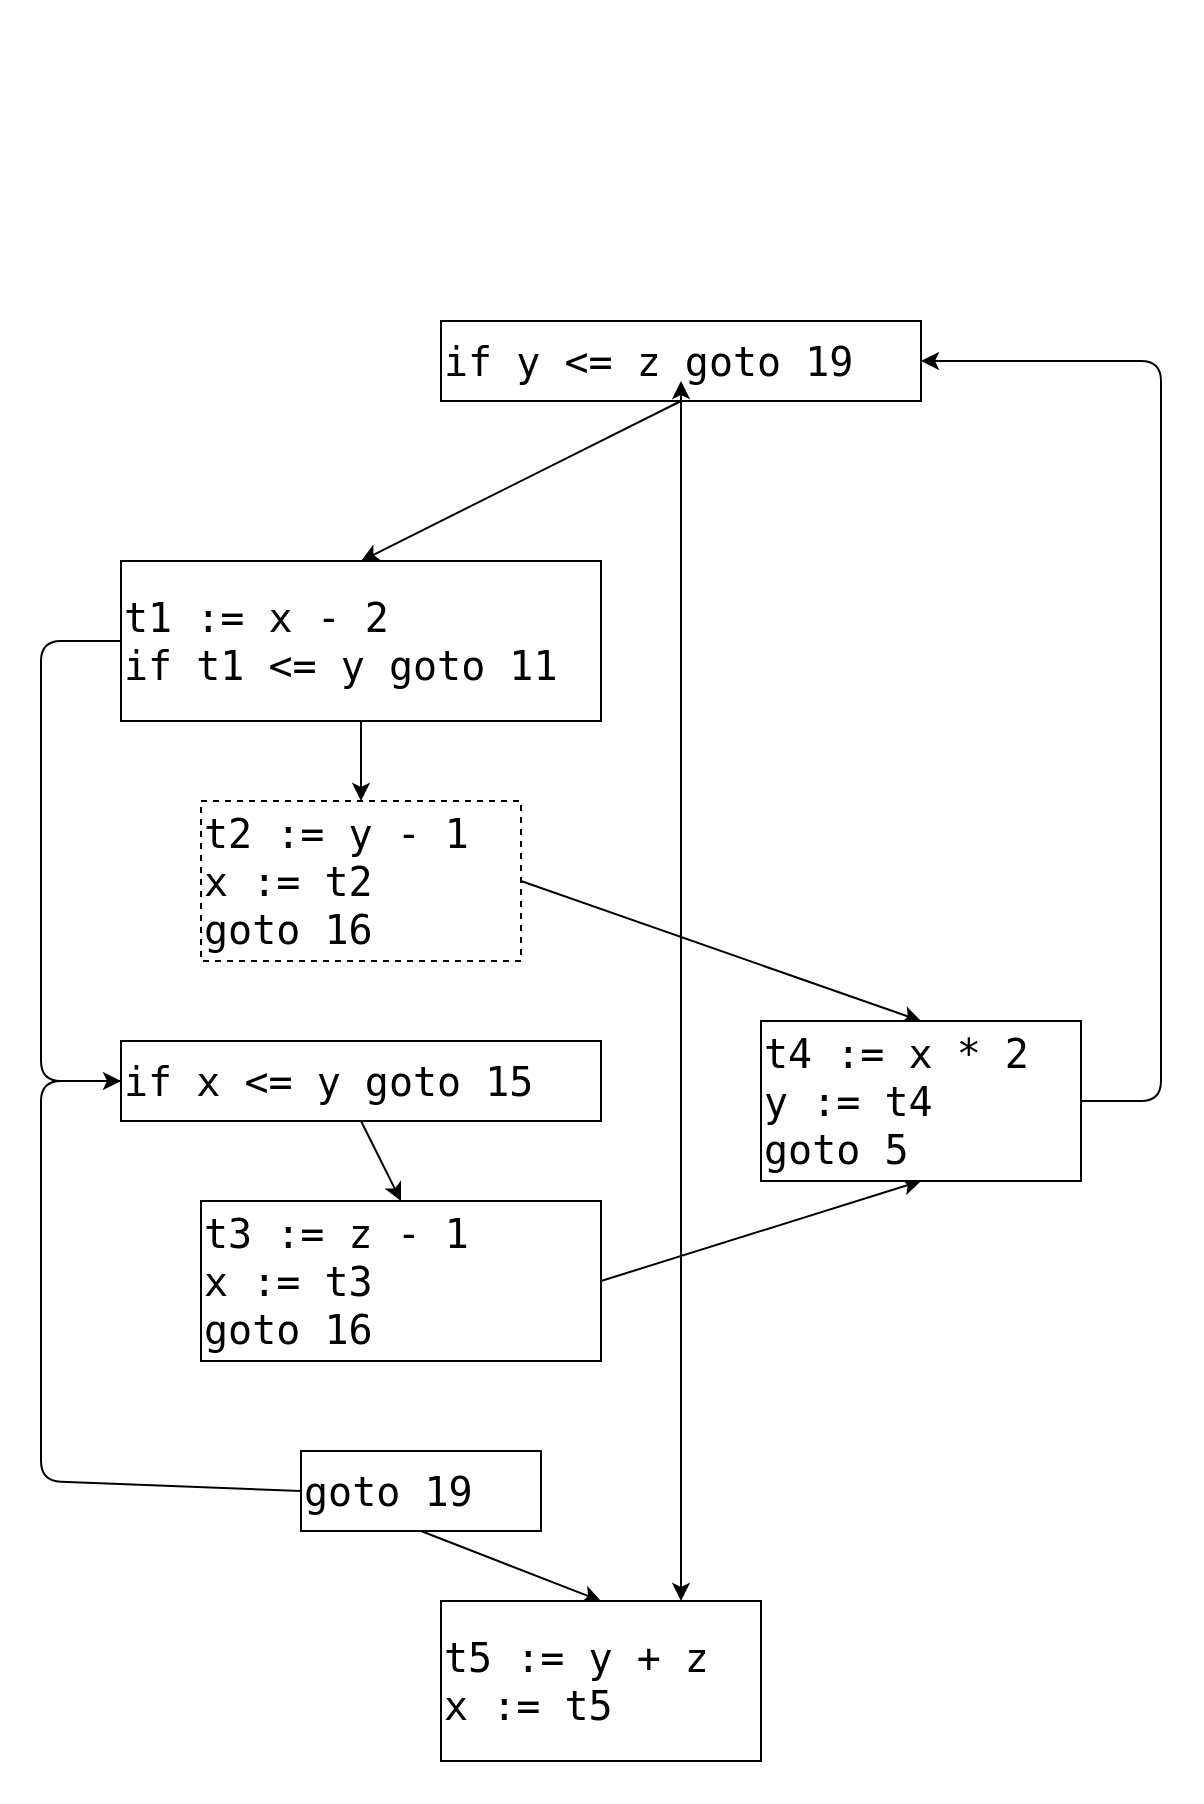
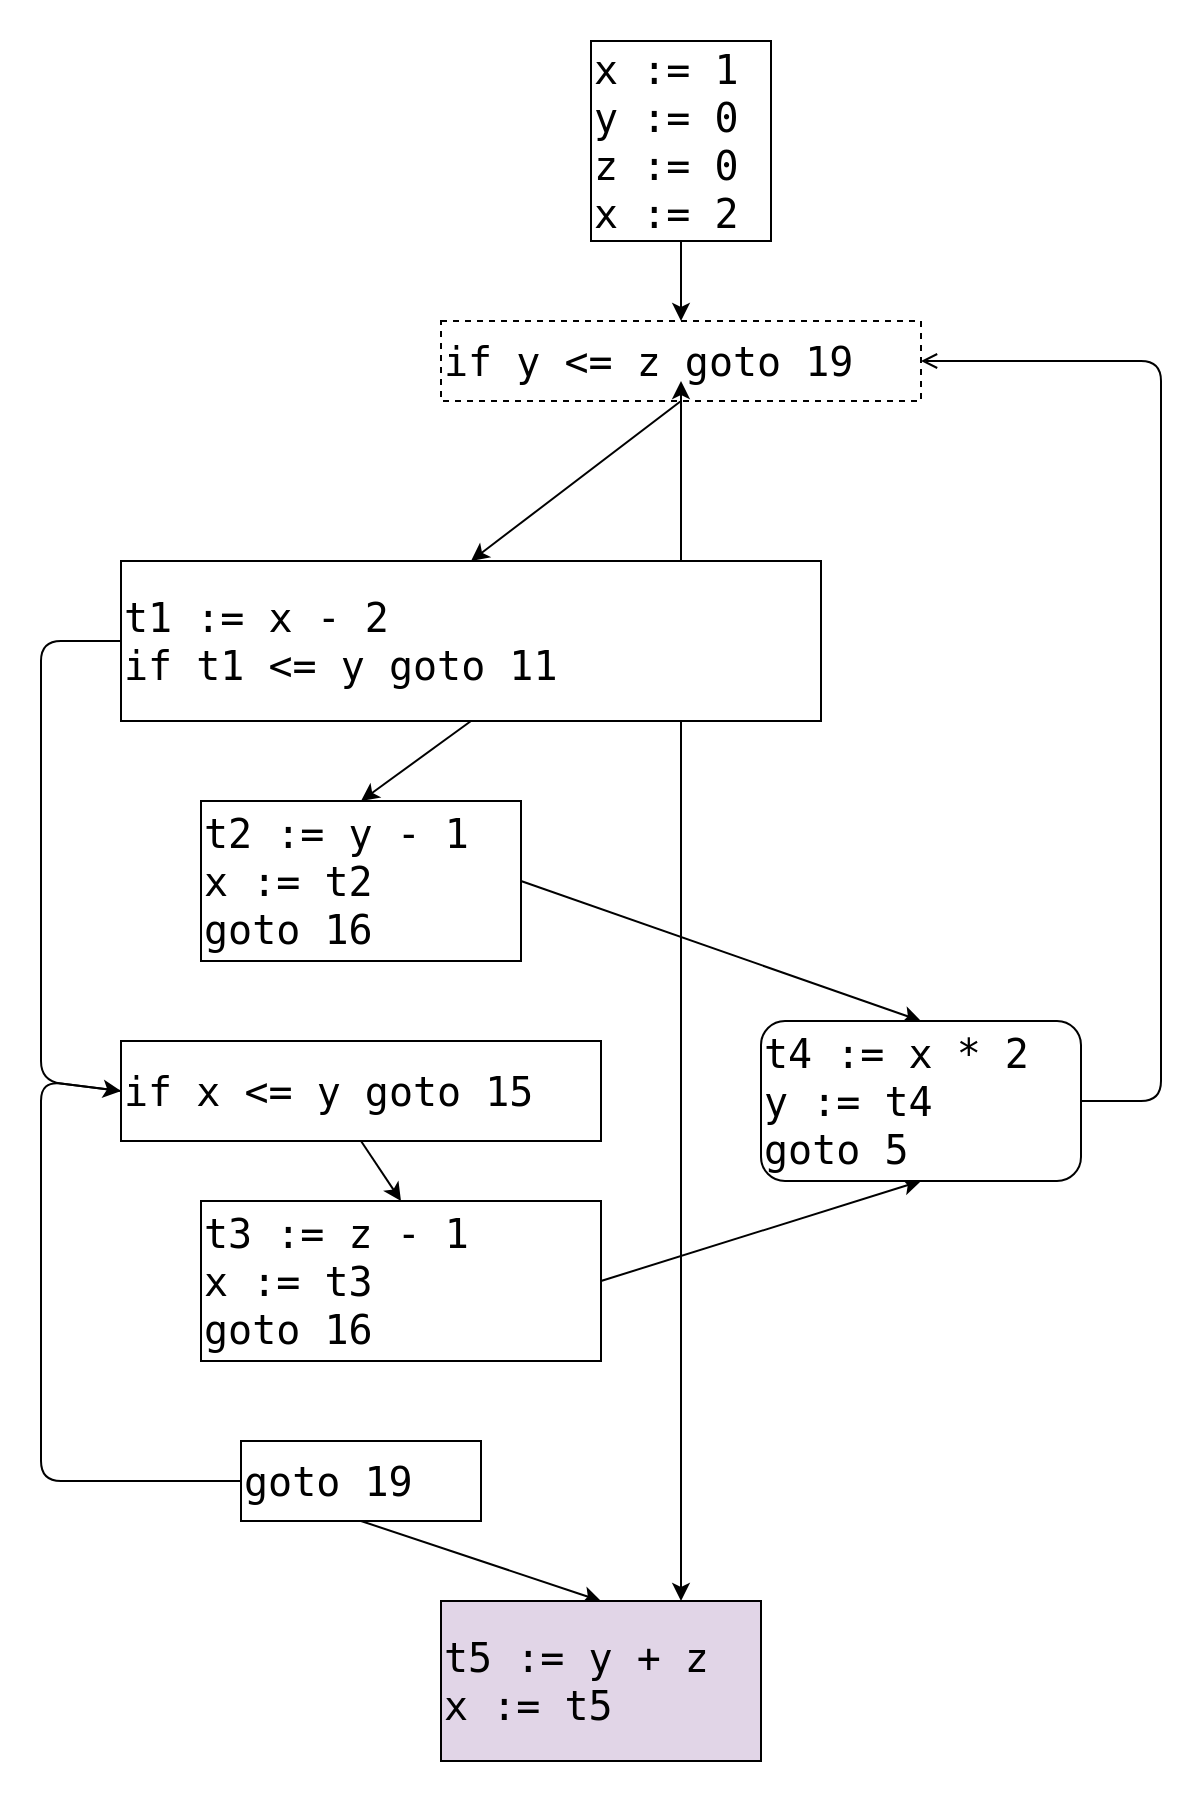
none -> (681, 141)
none -> (681, 274)
(681, 361) -> (681, 361)
(936, 361) -> (932, 361)
(361, 641) -> (471, 641)
(361, 881) -> (361, 881)
(361, 1081) -> (361, 1091)
(921, 1101) -> (921, 1101)
(421, 1491) -> (361, 1481)
(601, 1681) -> (601, 1681)
